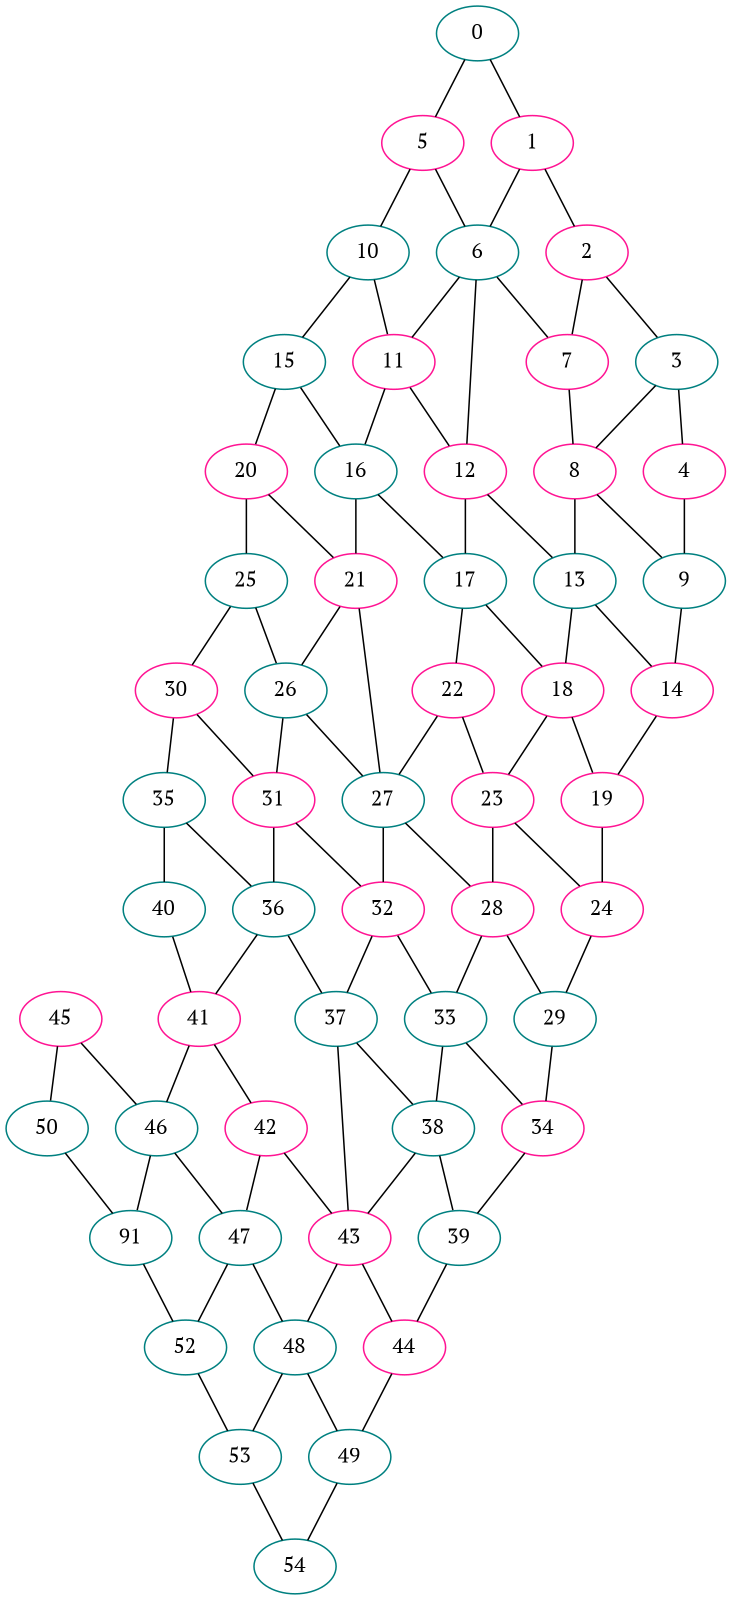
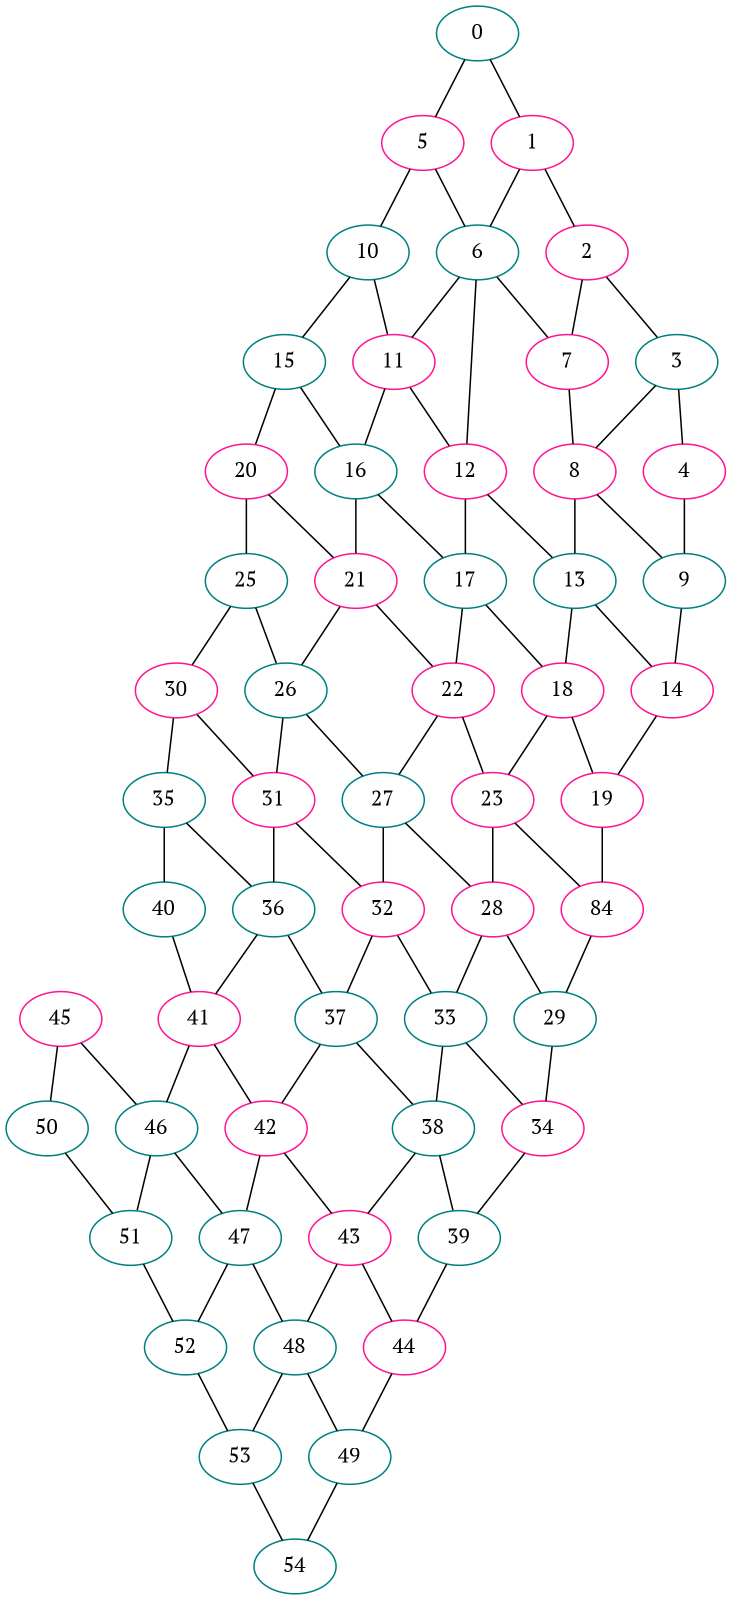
(370, 690) -> (405, 636)
(602, 909) -> (602, 909)
(343, 1128) -> (301, 1074)
(131, 1238) -> (131, 1238)
